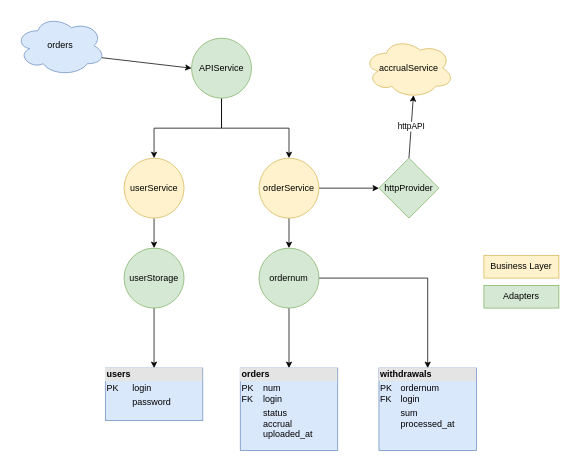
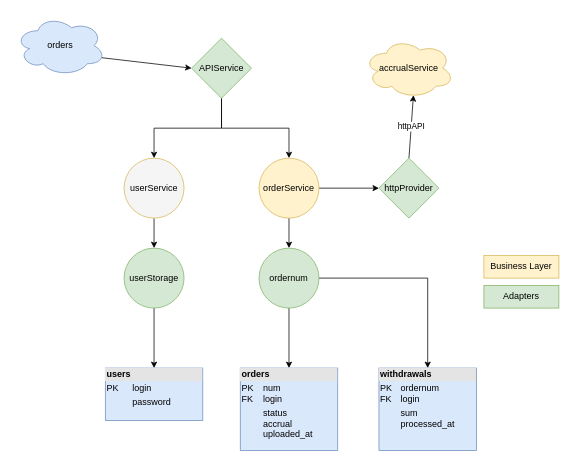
(222, 68) -> (222, 68)
(154, 188) -> (154, 188)
